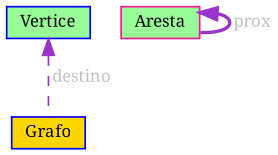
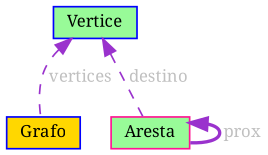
(80, 78) -> (79, 78)
none -> (127, 85)
